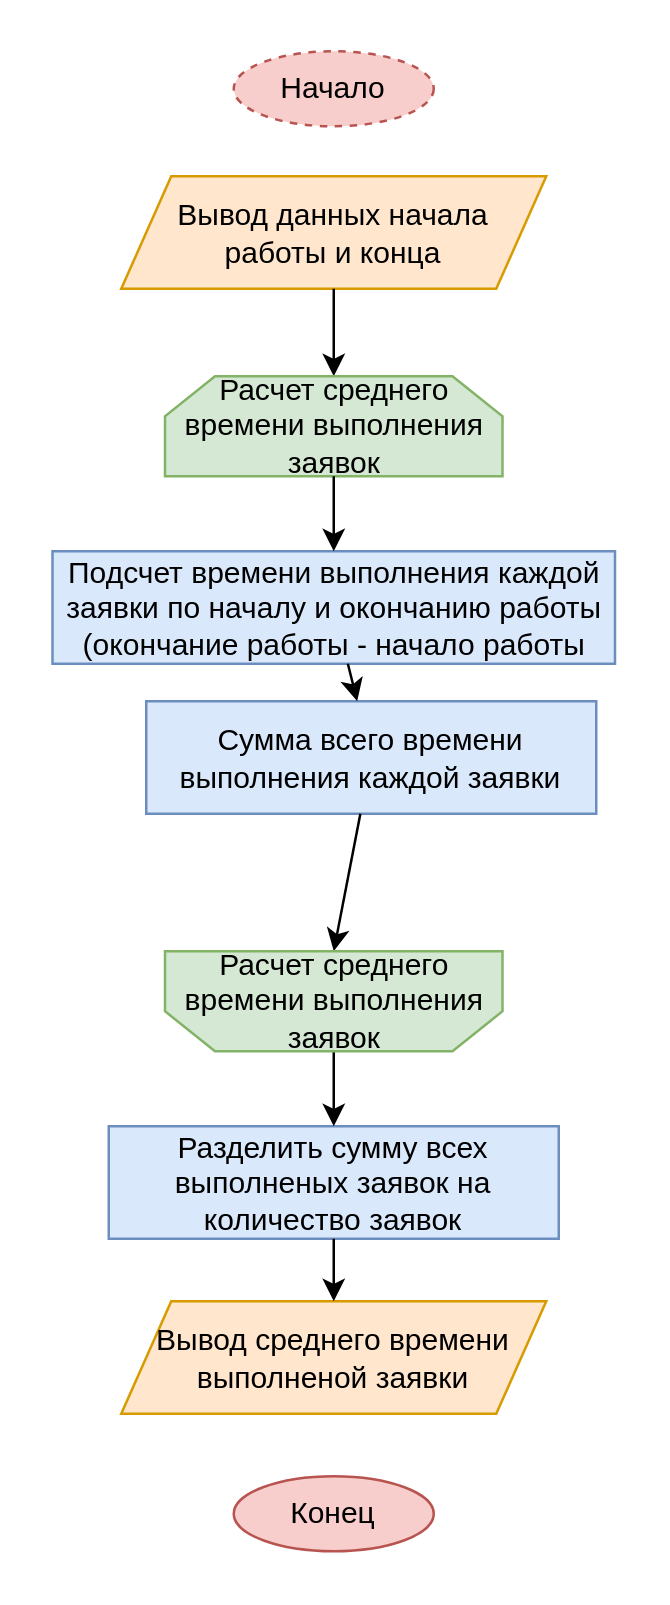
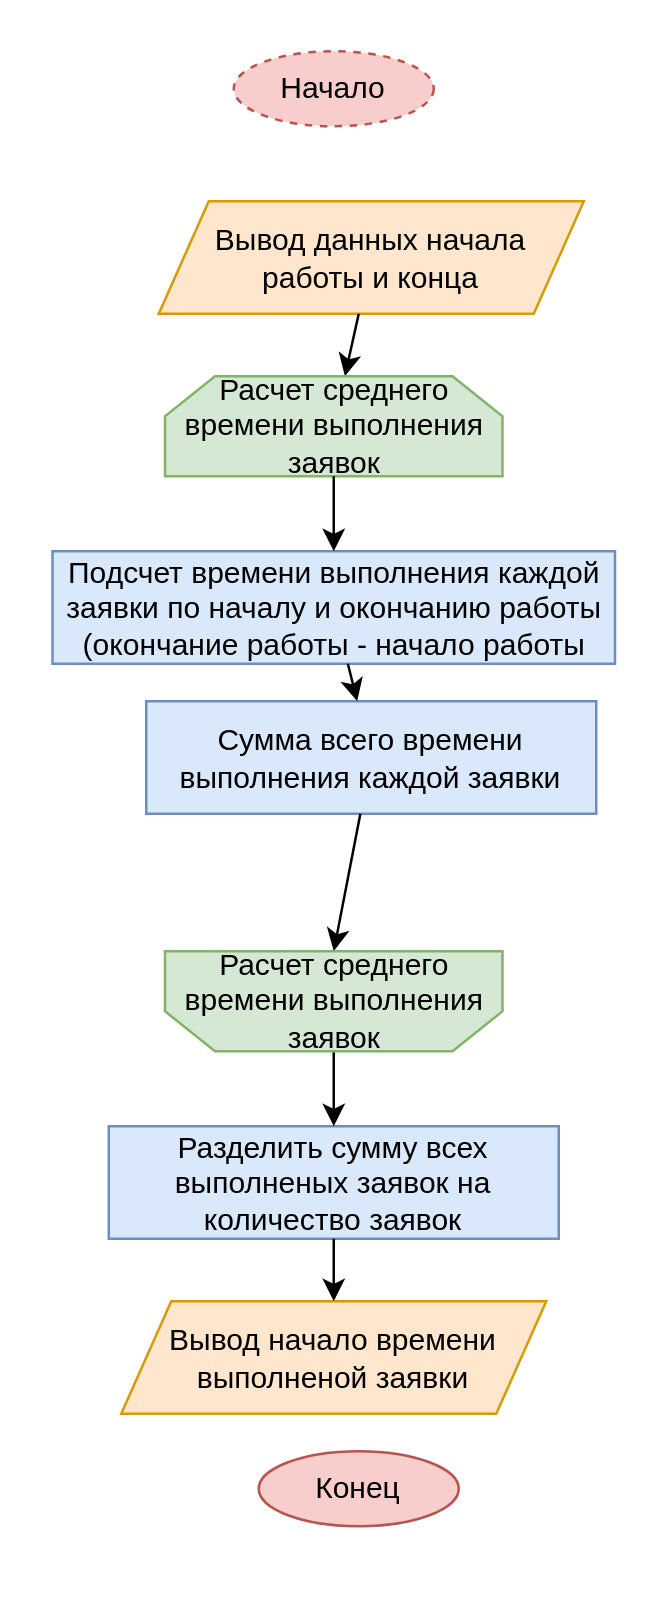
(334, 233) -> (371, 258)
(334, 1359) -> (334, 1359)
(334, 1514) -> (359, 1489)
